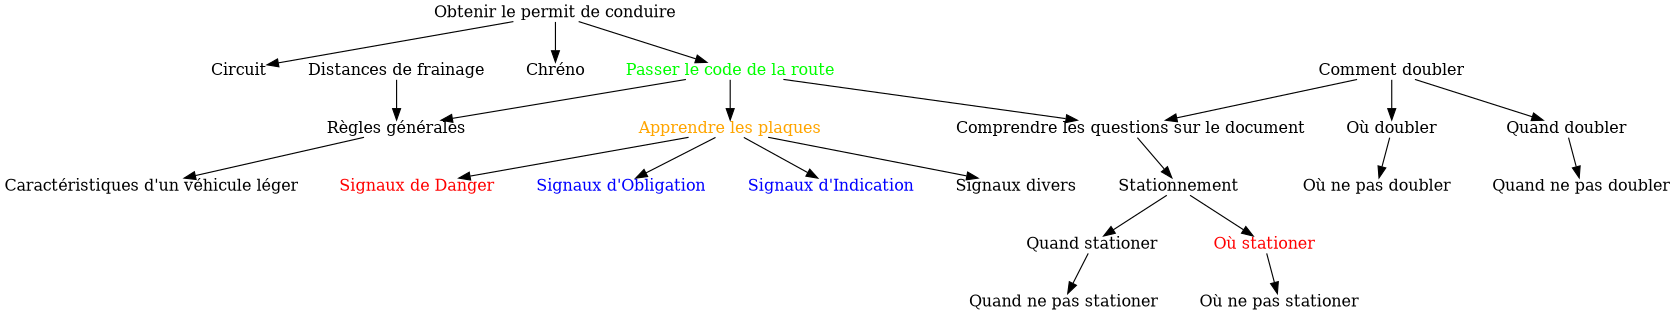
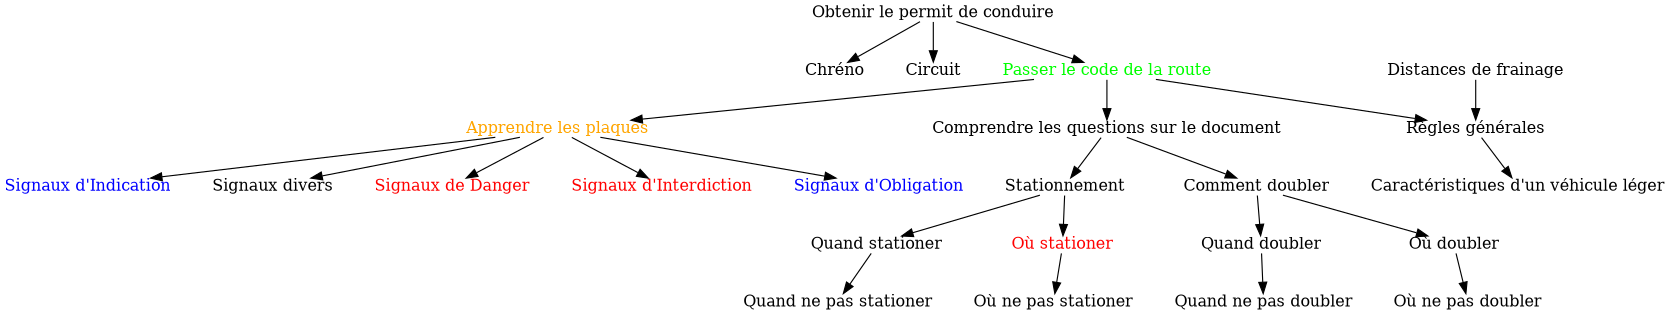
(1267, 99) -> (1176, 156)
none -> (662, 187)
